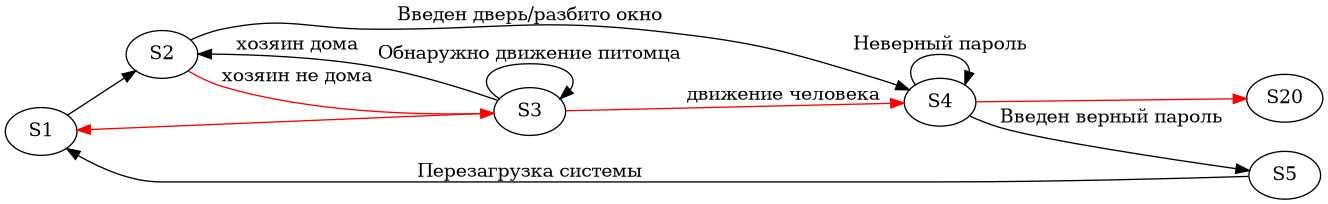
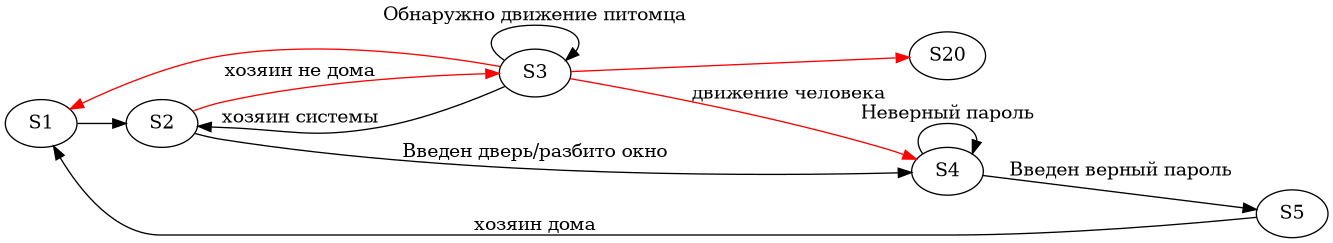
(297, 44) -> (300, 118)
(1105, 100) -> (733, 65)
(530, 172) -> (535, 225)
